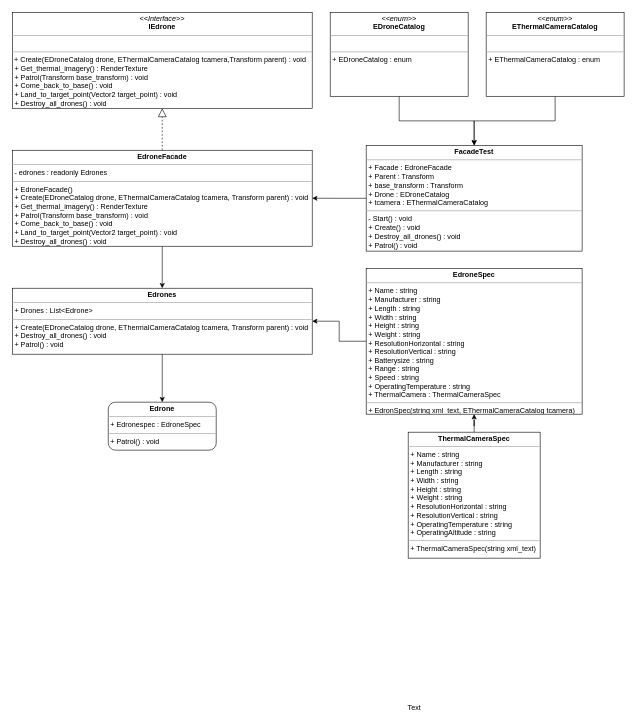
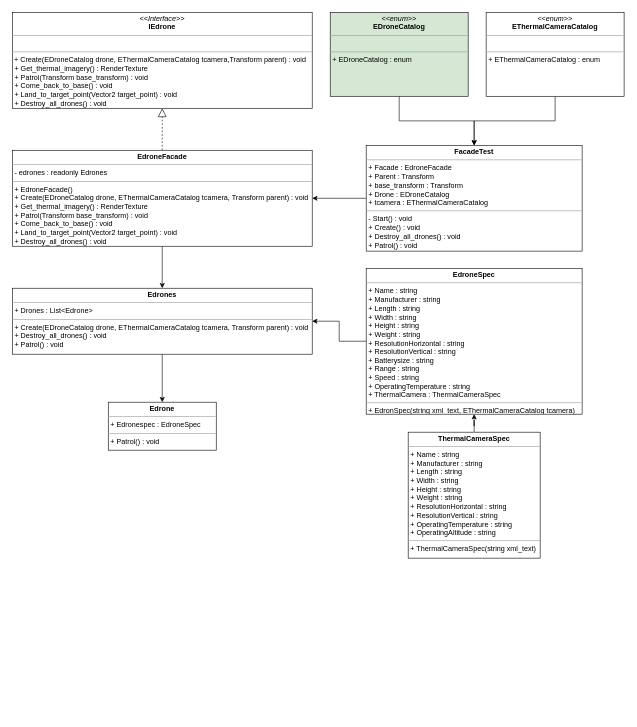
(399, 54) -> (399, 54)
(162, 426) -> (162, 426)
(414, 708) -> none
